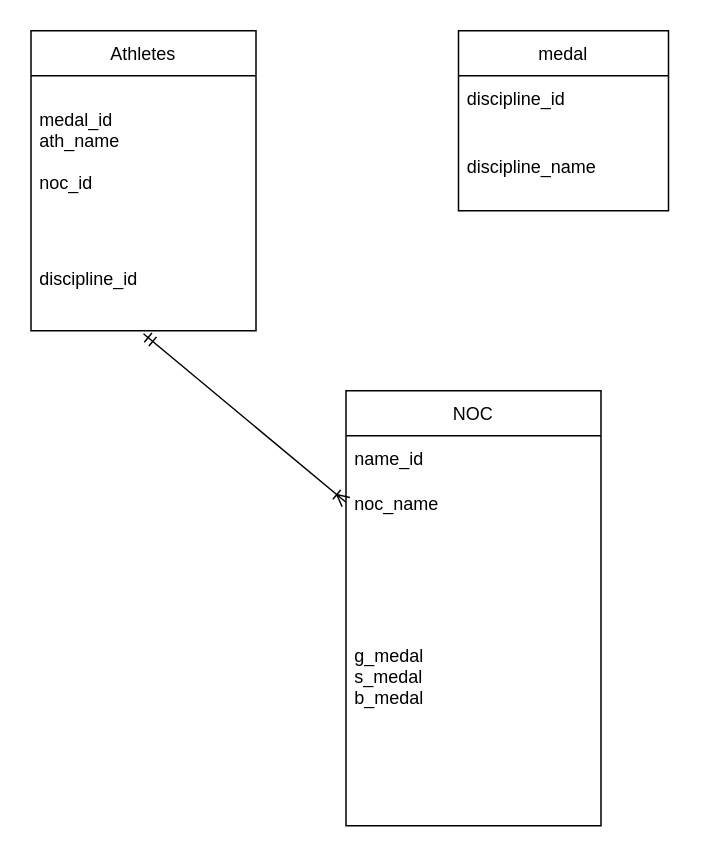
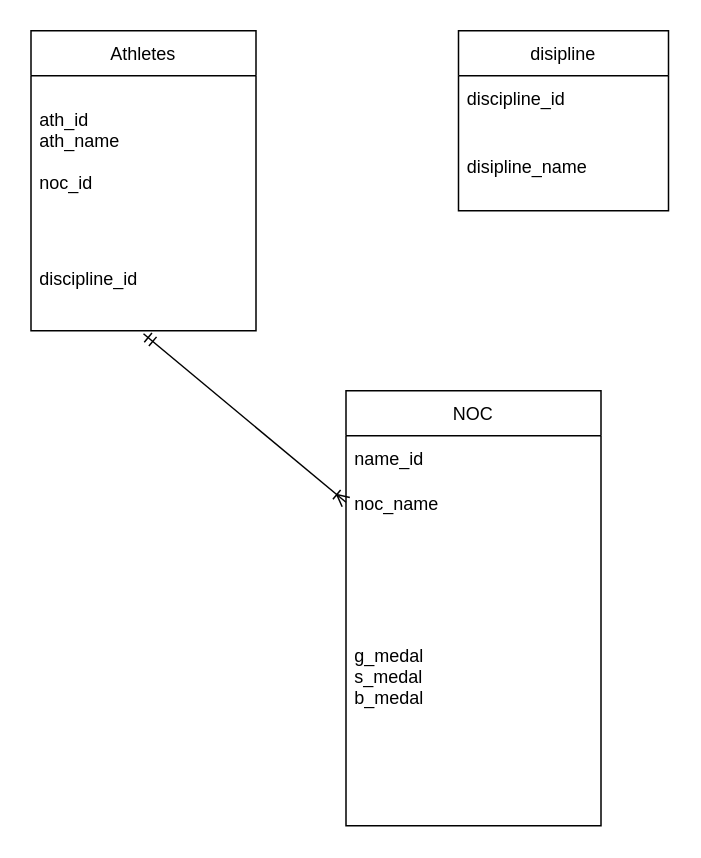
(563, 54) -> (563, 54)
(75, 120) -> (67, 120)
(533, 167) -> (528, 167)
